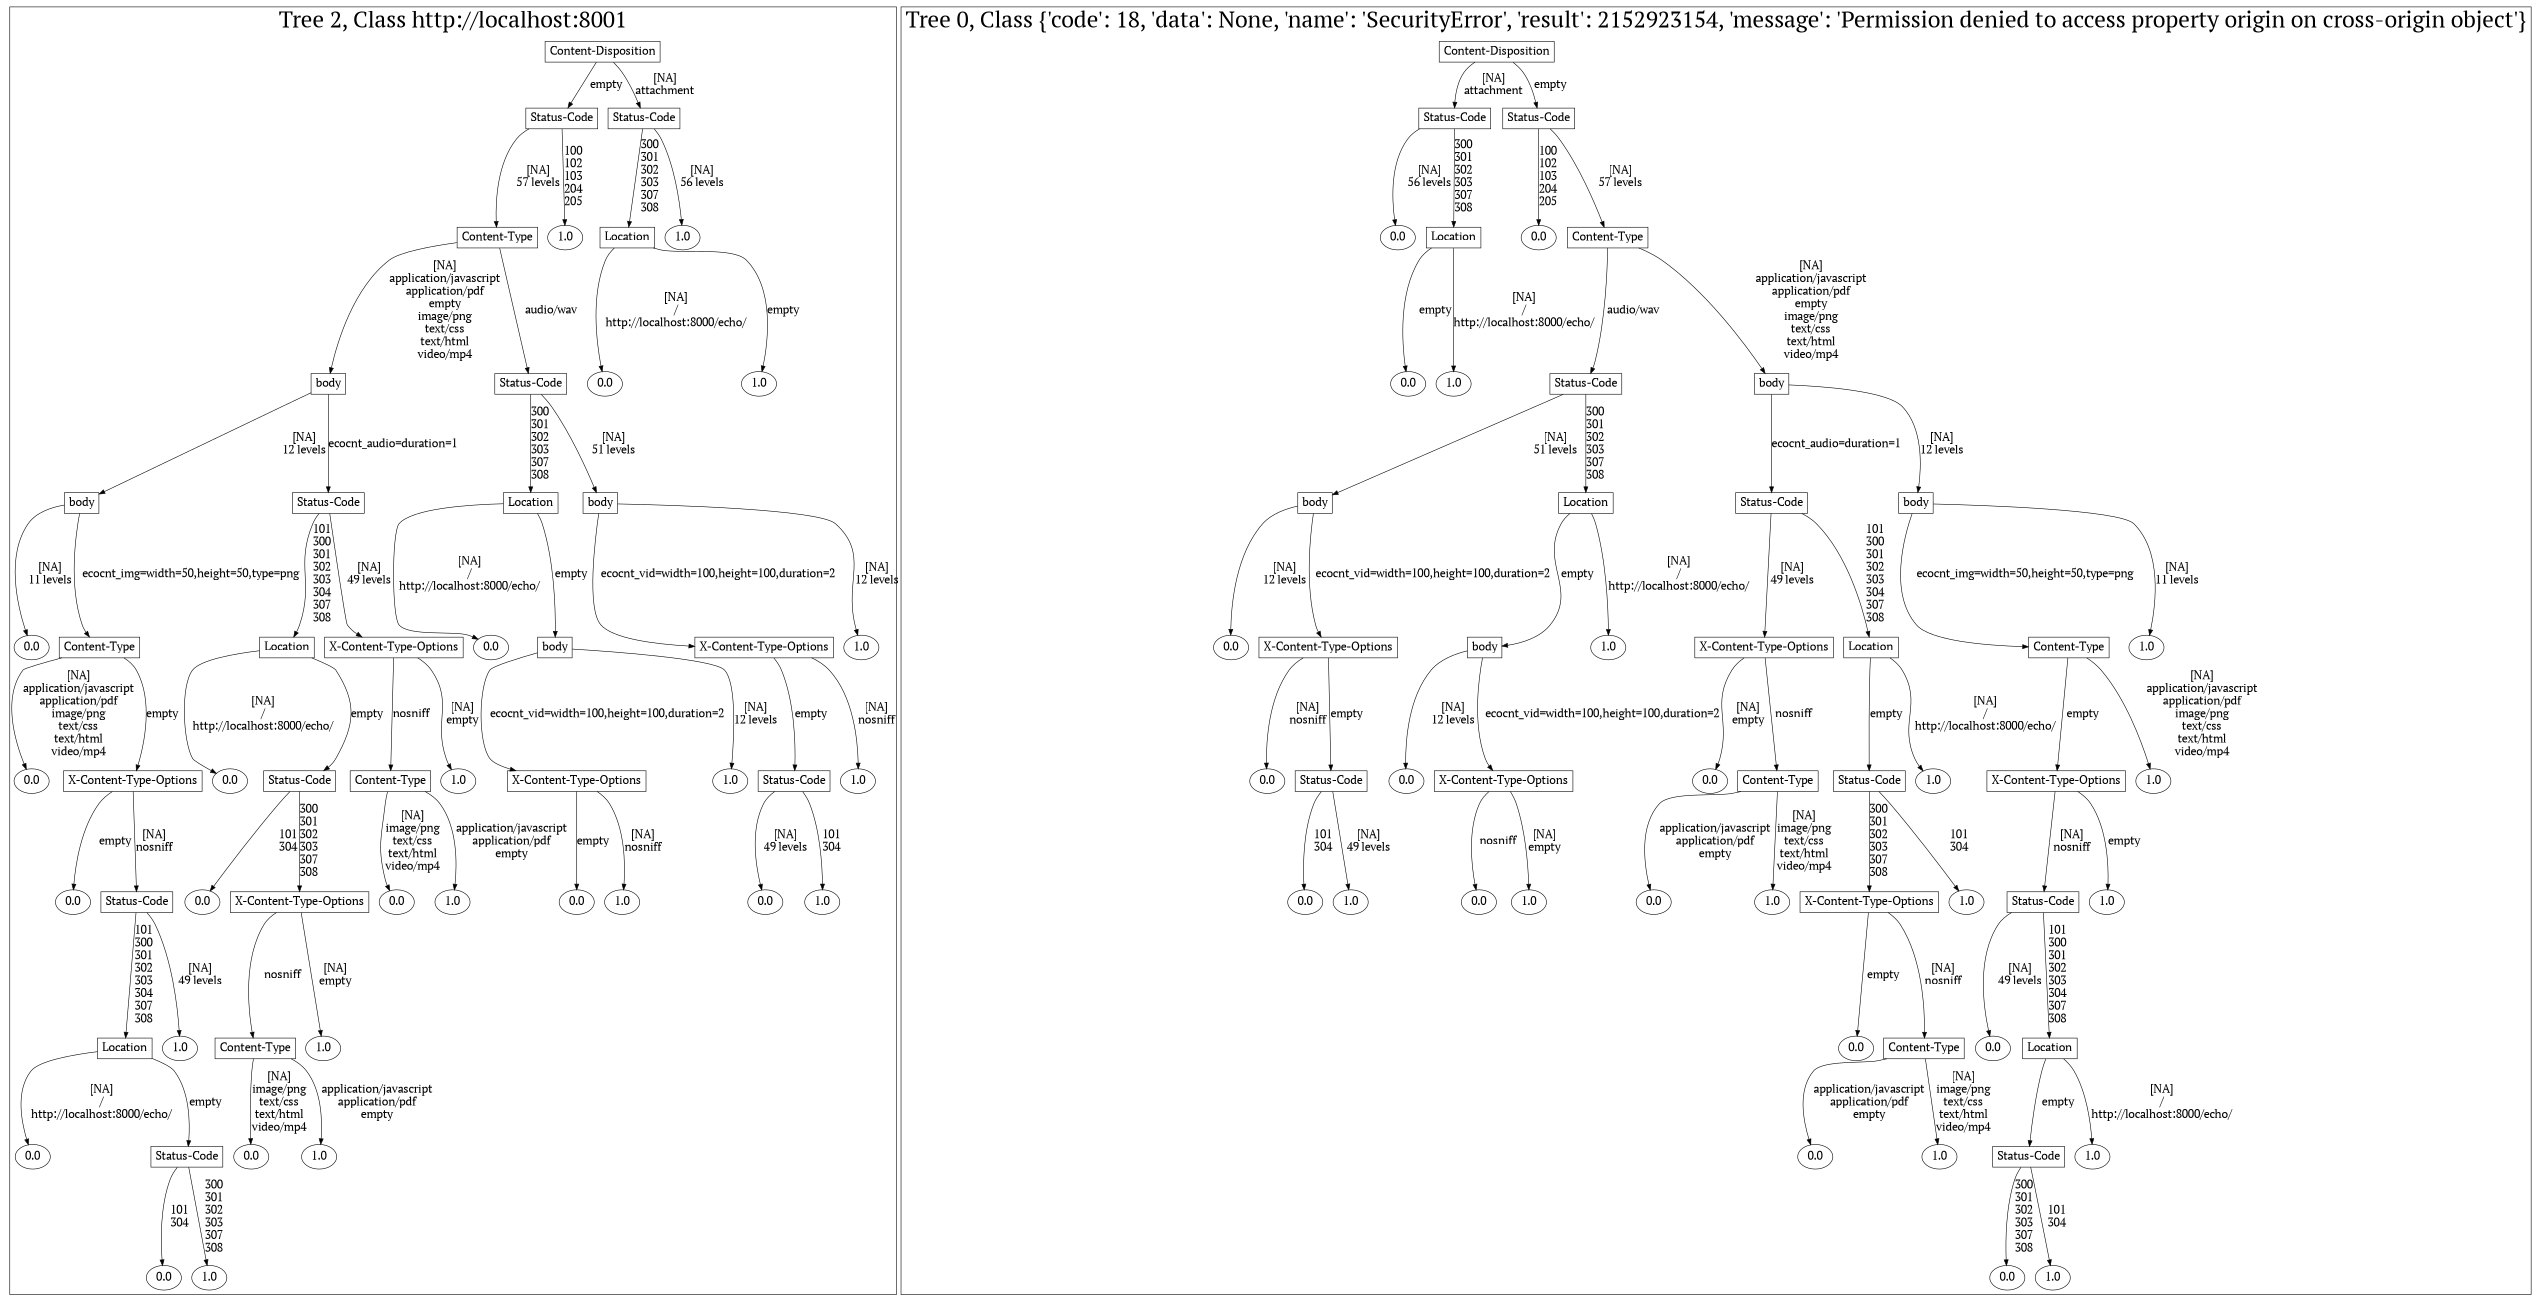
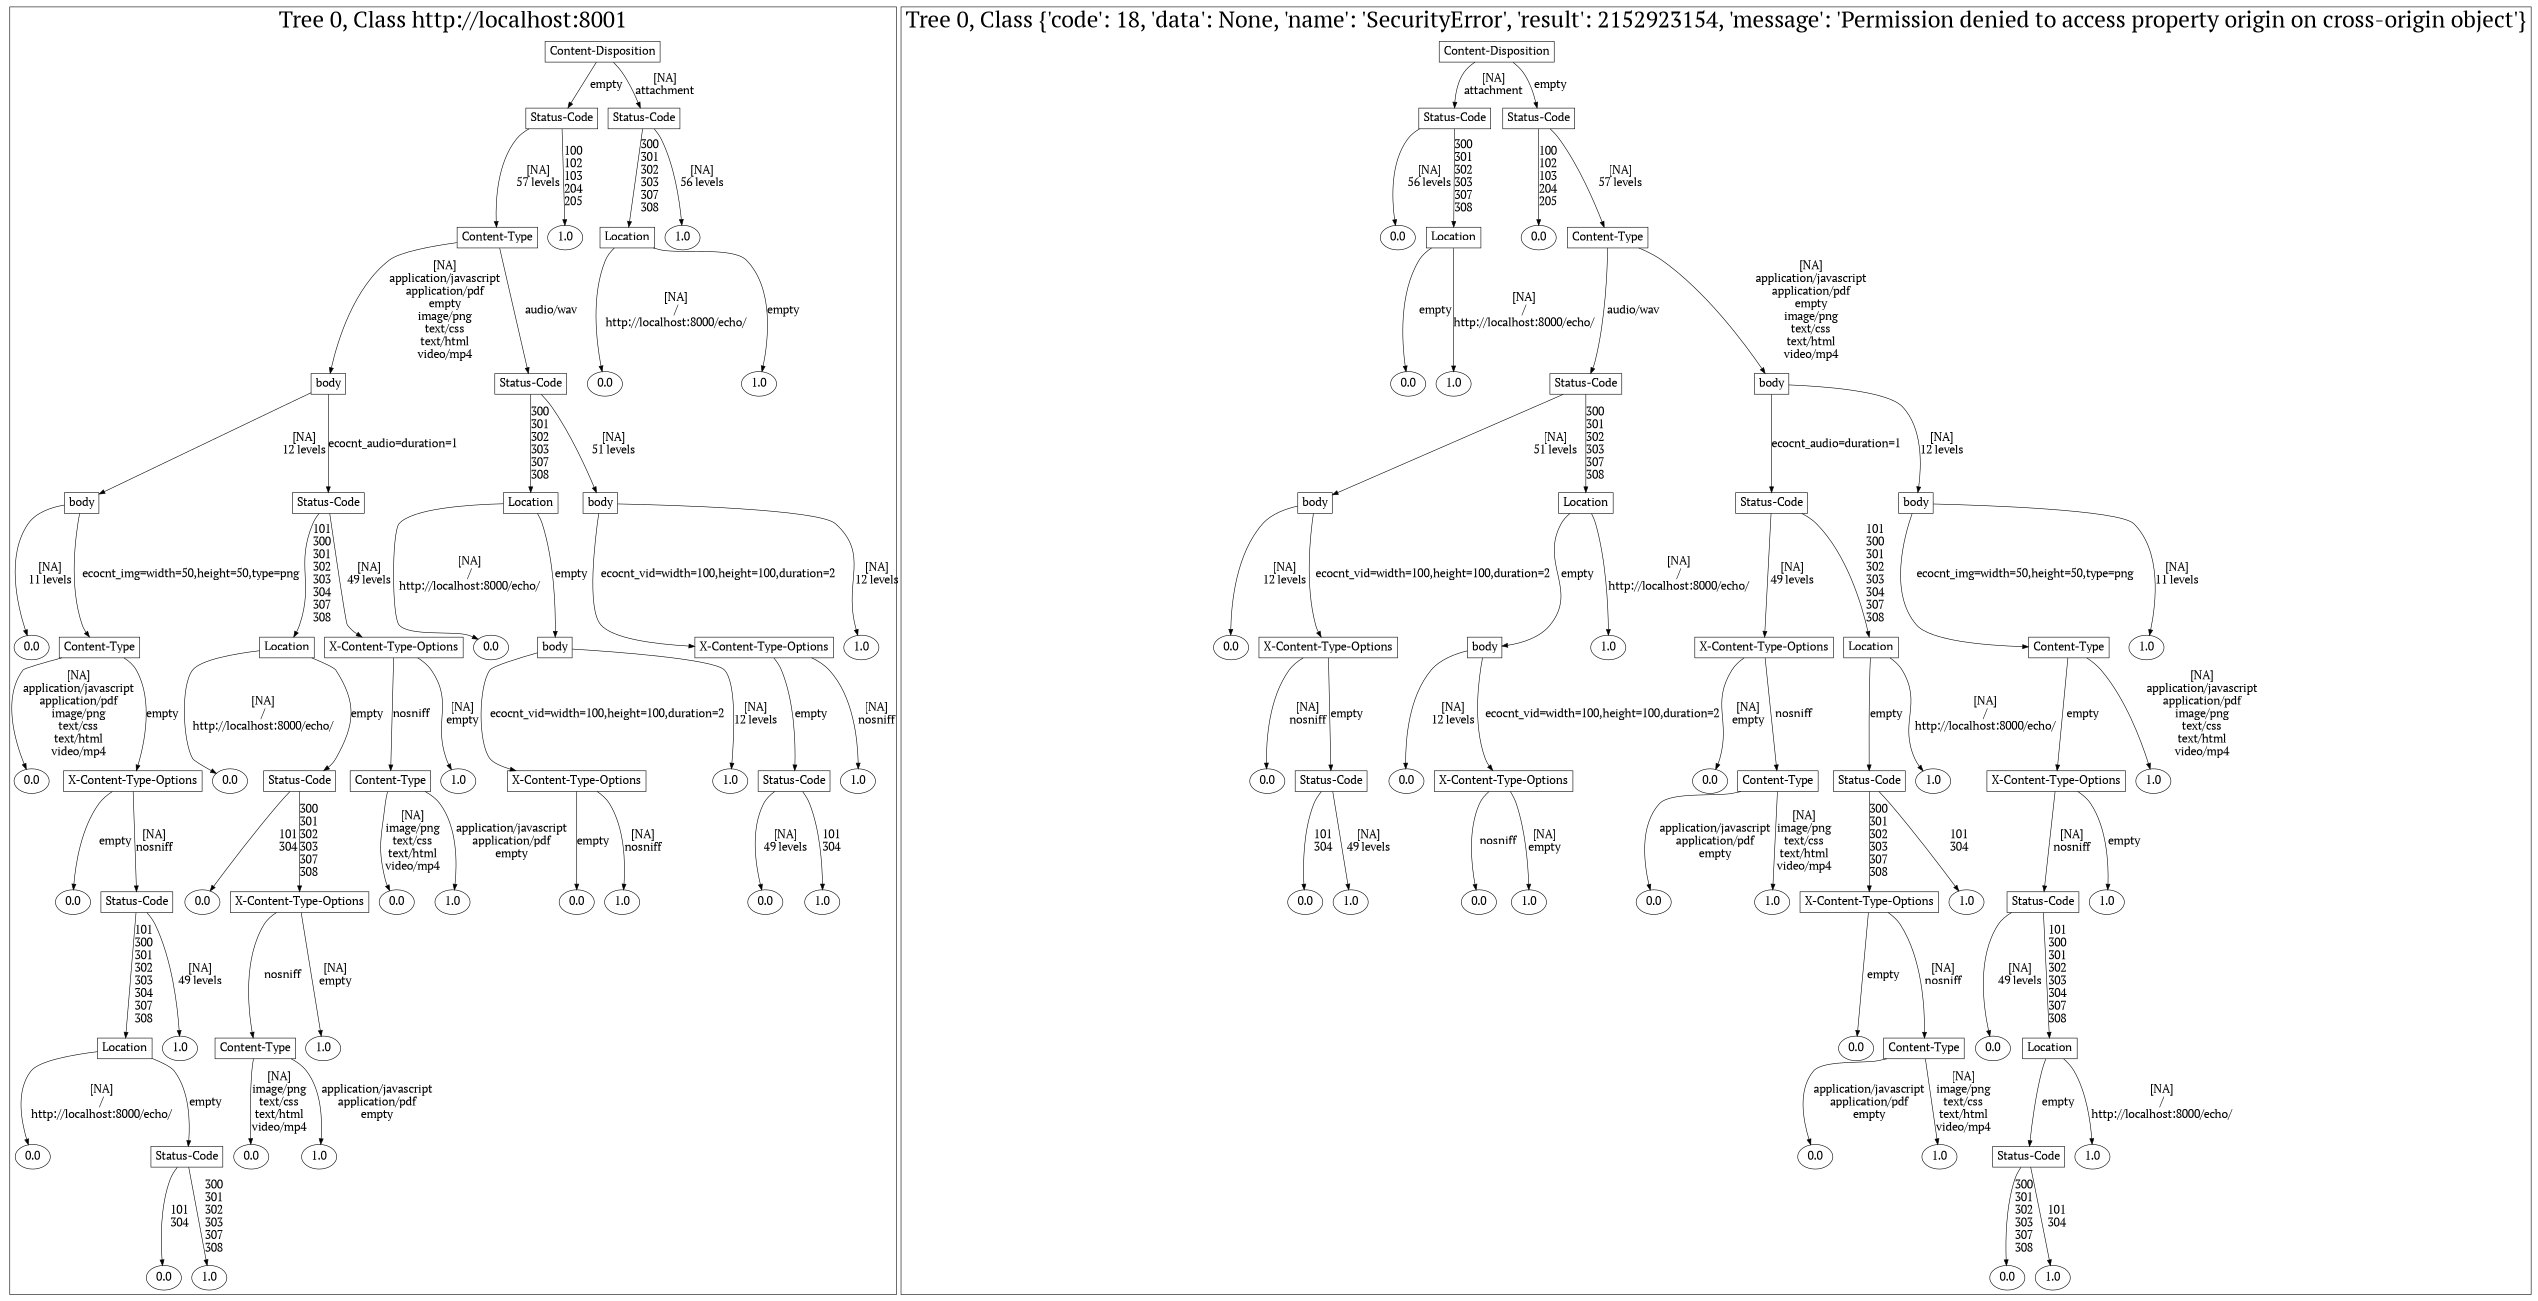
(453, 22) -> (453, 22)
